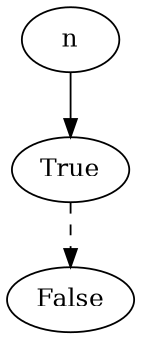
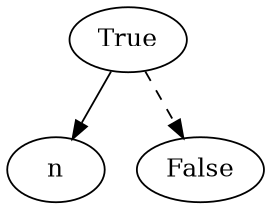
(71, 96) -> (96, 97)
